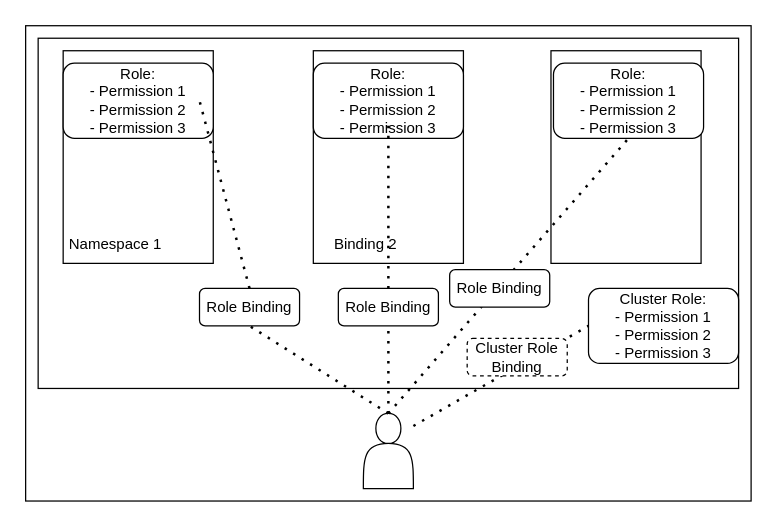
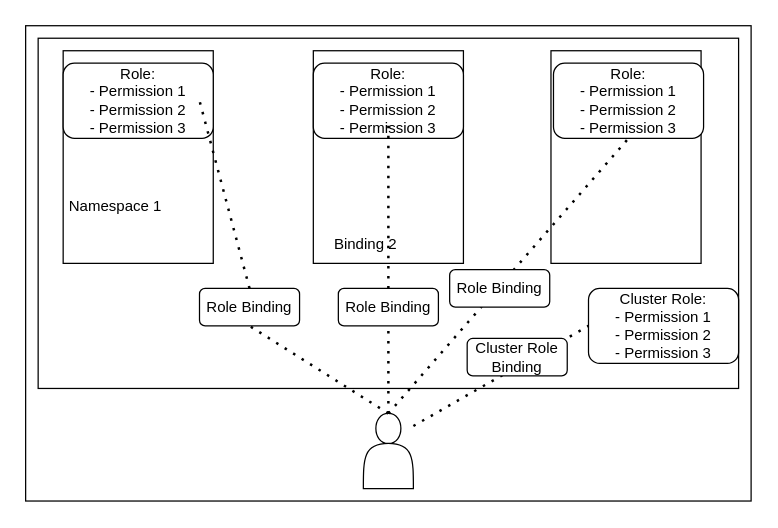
(116, 244) -> (116, 207)
(517, 357) -> (517, 357)
